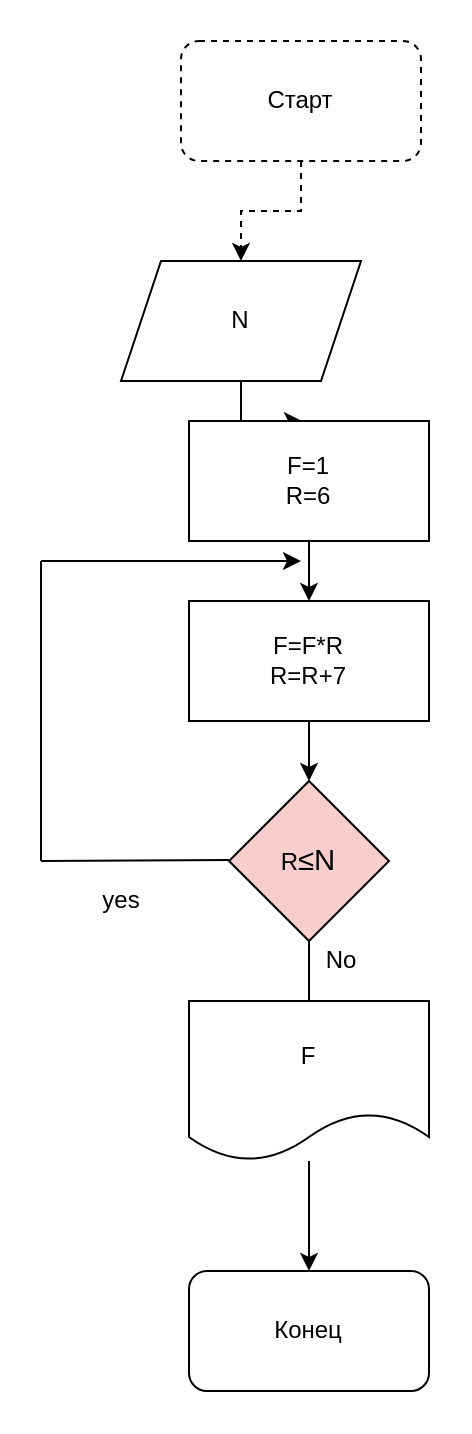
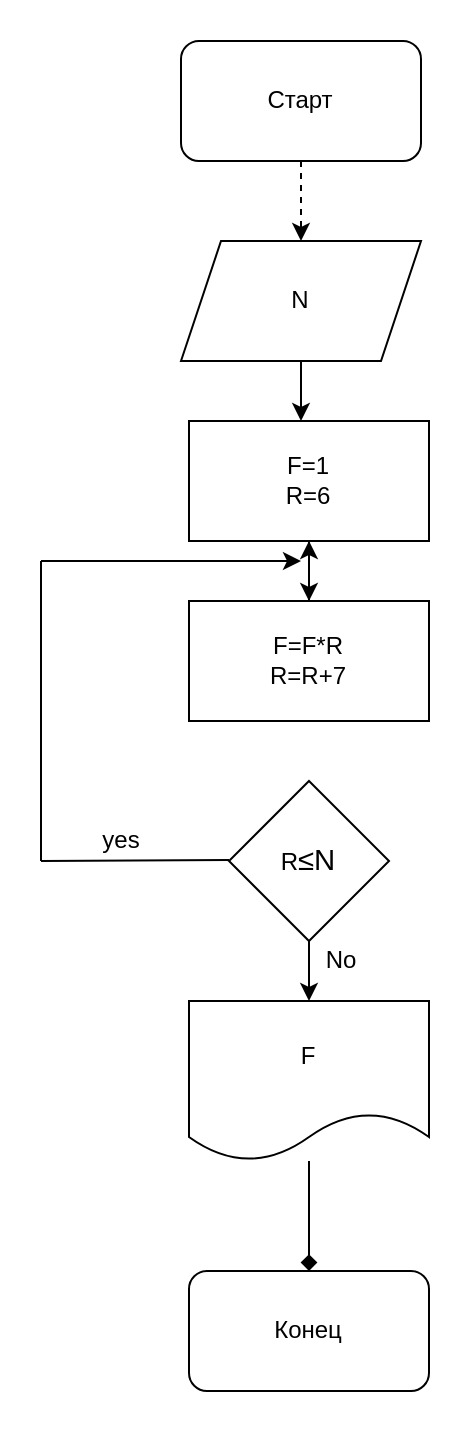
(301, 101) -> (301, 101)
(241, 321) -> (301, 301)
(309, 758) -> (309, 599)
(309, 861) -> (309, 861)
(121, 901) -> (121, 841)
(309, 991) -> (309, 986)
(309, 1256) -> (309, 1255)
